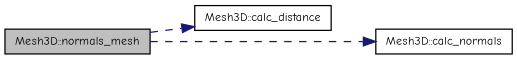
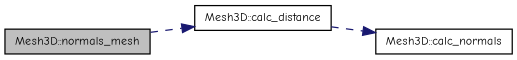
(257, 42) -> (347, 29)
